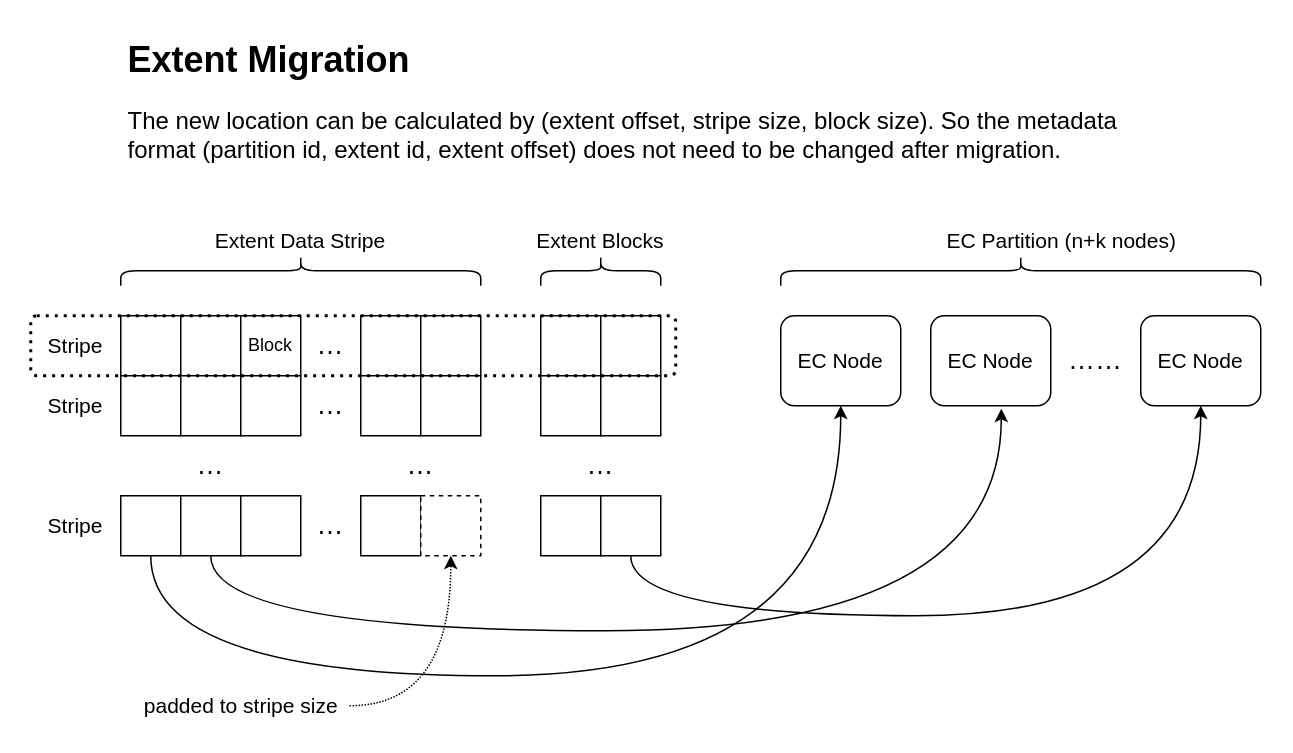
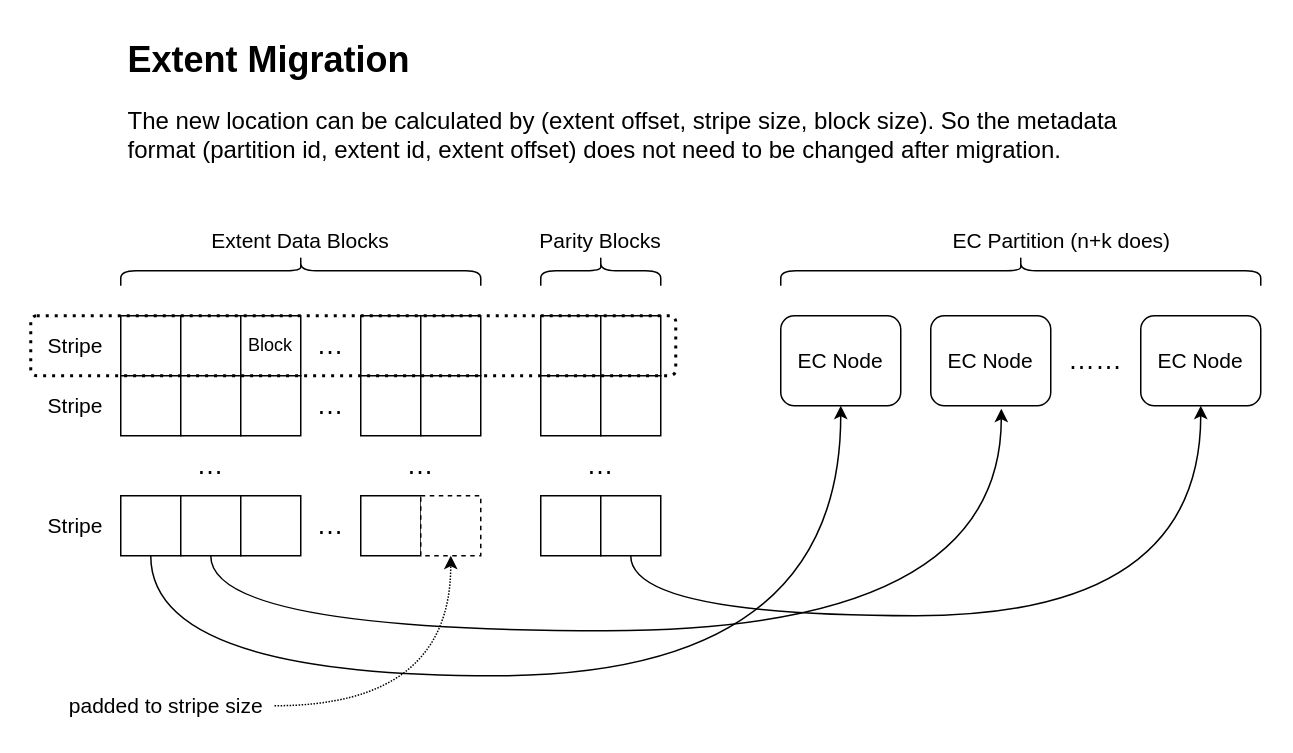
(301, 241) -> (301, 241)
(601, 241) -> (601, 241)
(1062, 241) -> (1062, 241)
(241, 706) -> (166, 706)
